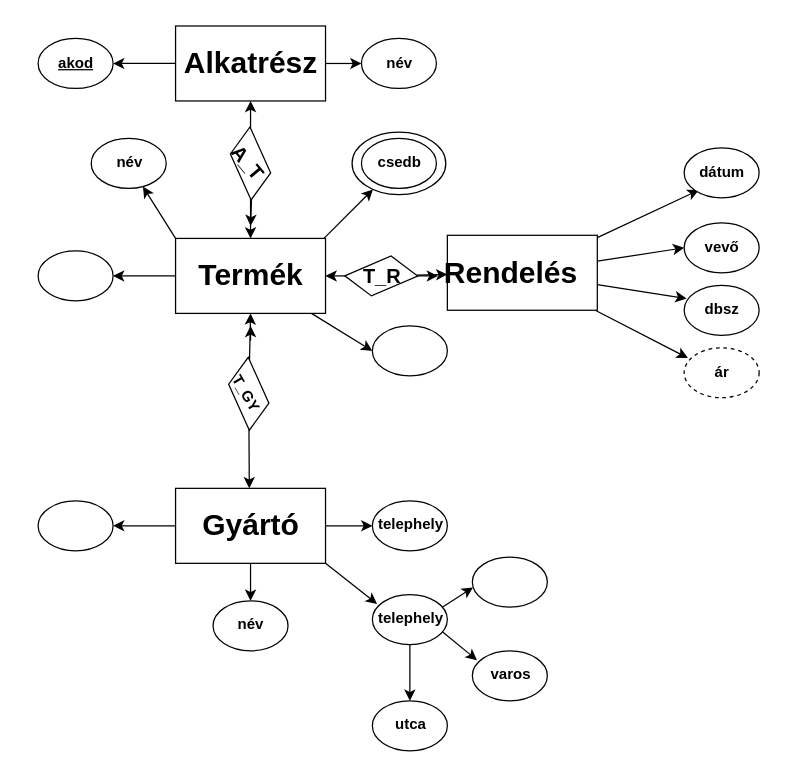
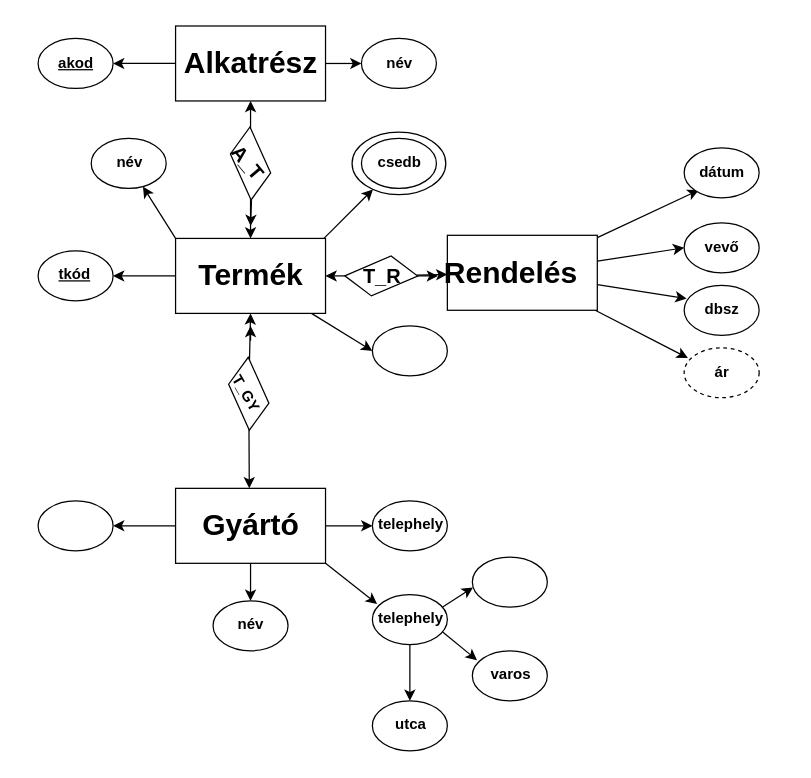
none -> (74, 269)
